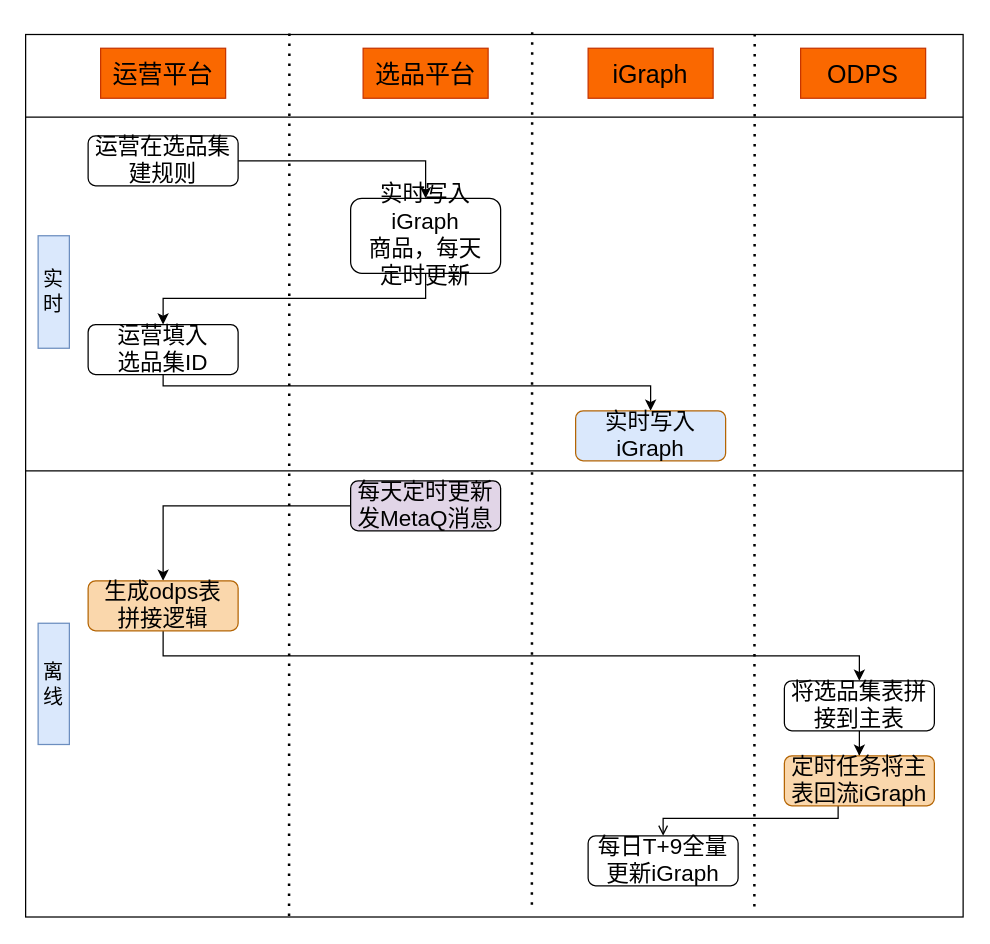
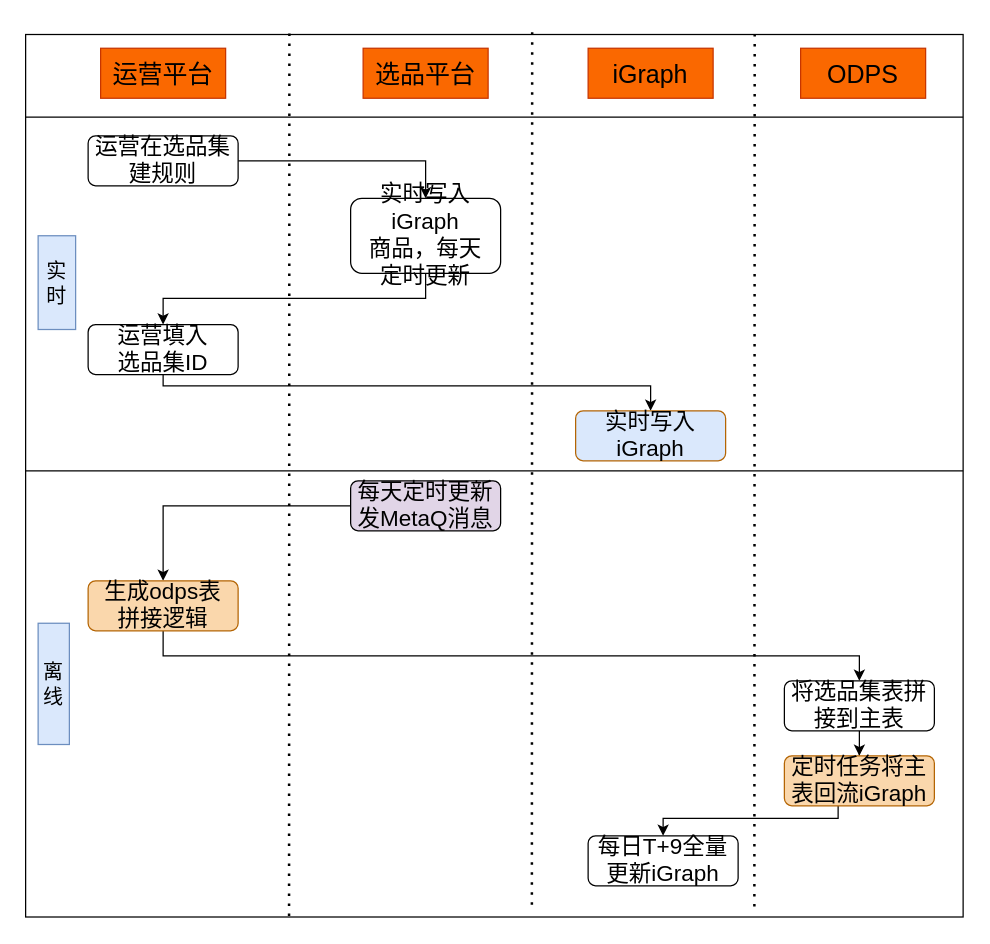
(54, 292) -> (57, 283)
(663, 828) -> (663, 826)
